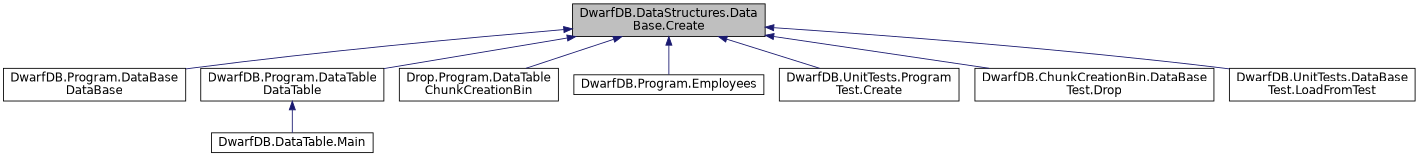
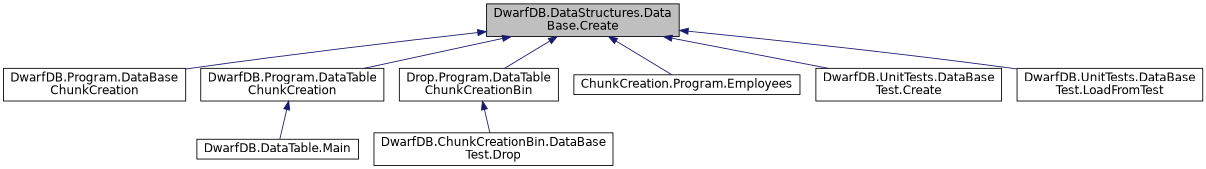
(882, 52) -> (487, 121)
(95, 85) -> (95, 85)
(292, 85) -> (292, 85)
(669, 85) -> (687, 85)
(869, 85) -> (909, 85)
